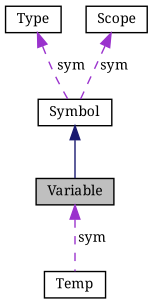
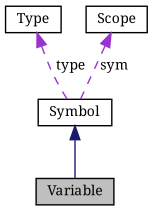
(70, 66) -> (69, 66)
(75, 285) -> none
